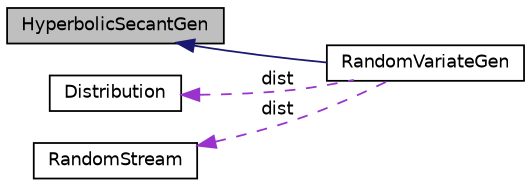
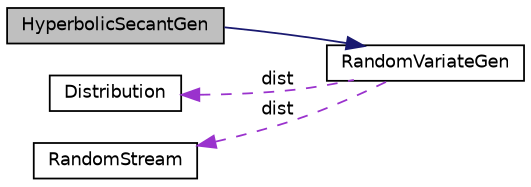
(260, 55) -> (285, 34)
